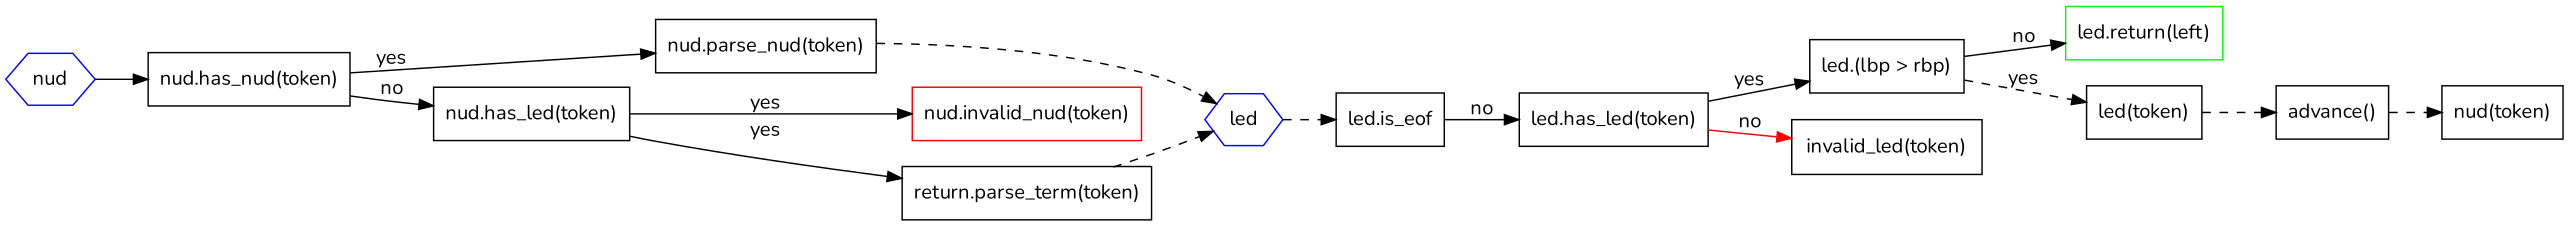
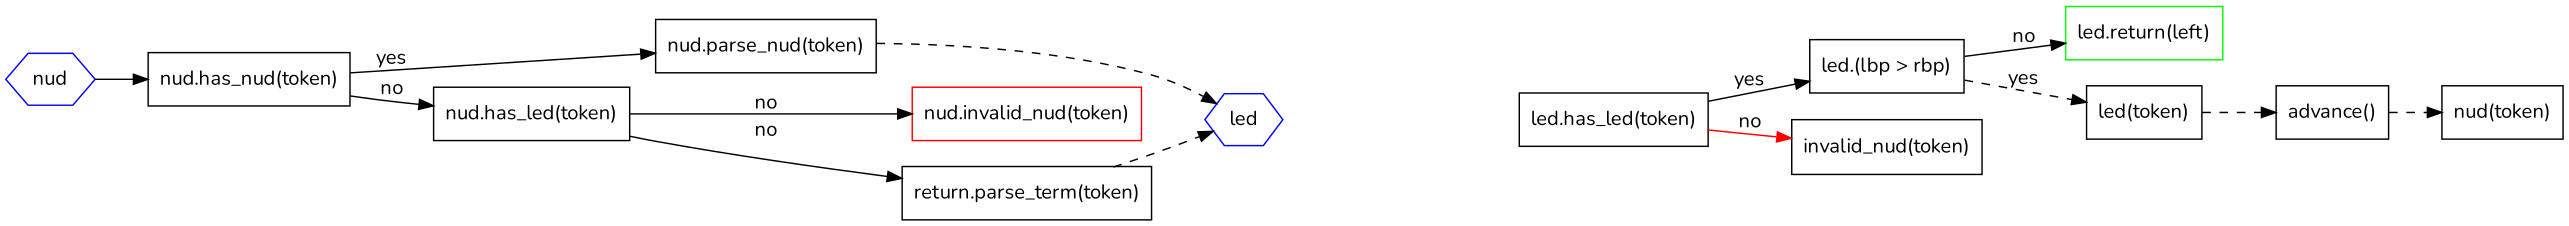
(766, 103) -> (766, 103)
(1390, 120) -> none
(766, 130) -> (766, 130)
(1887, 147) -> (1887, 147)
